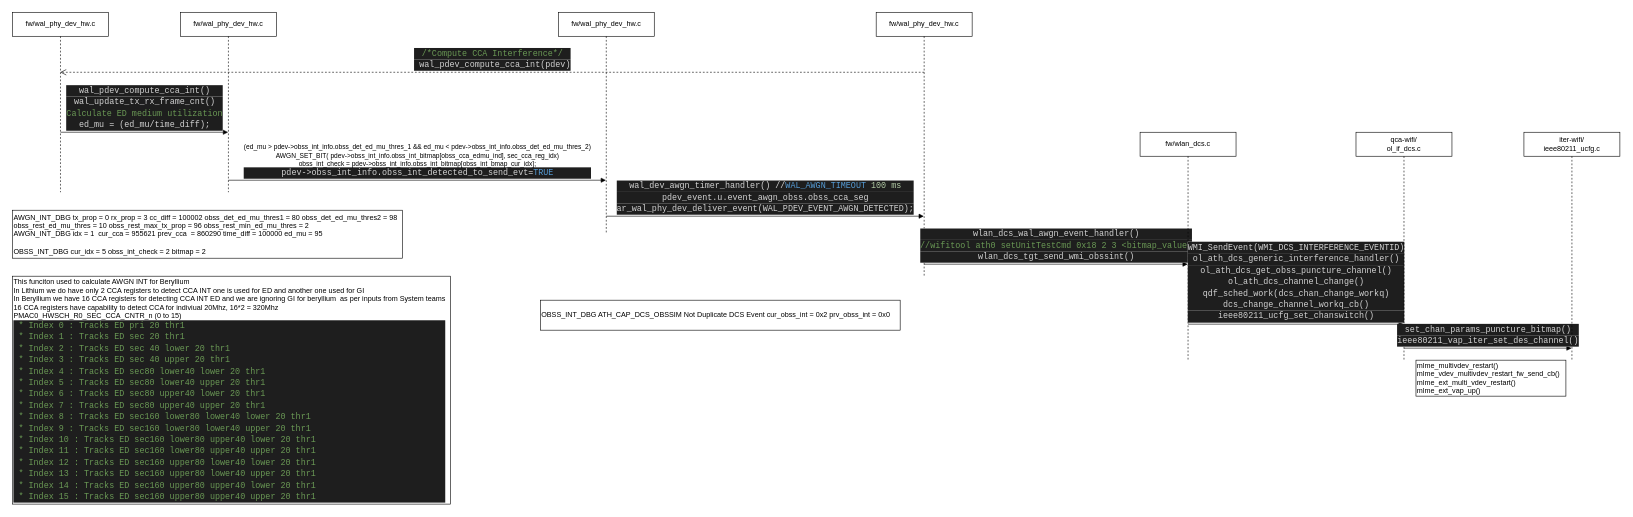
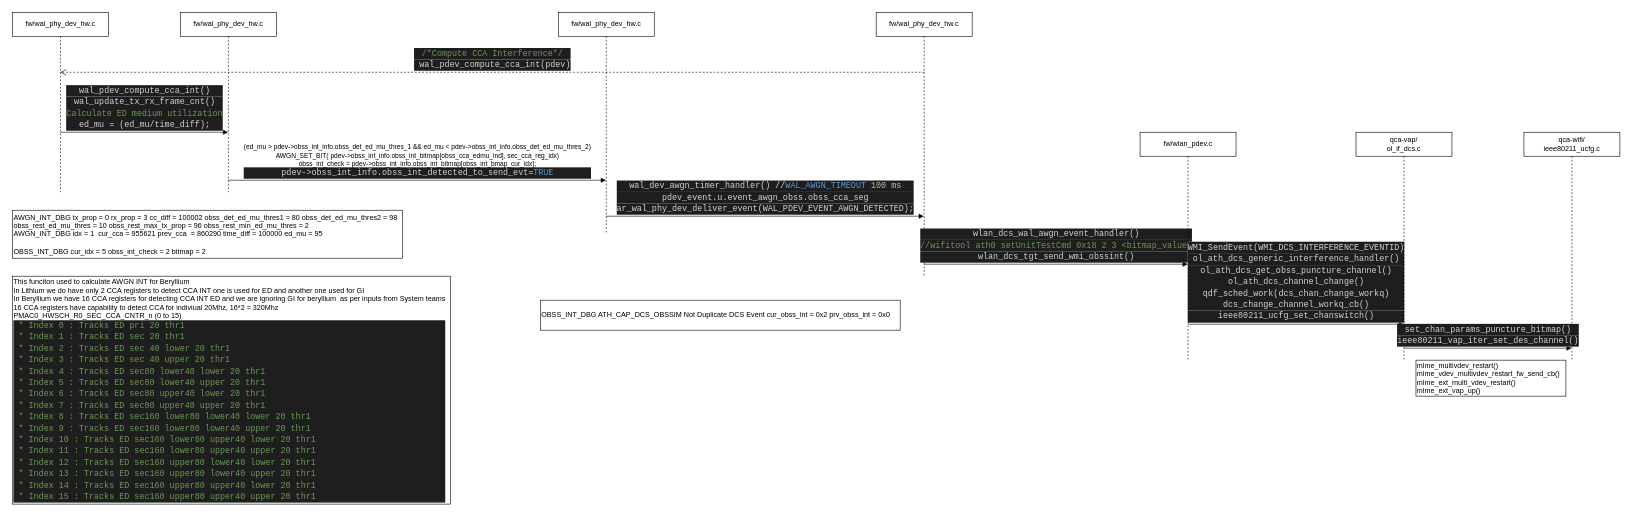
(1188, 144) -> (1188, 144)
(1404, 144) -> (1404, 144)
(1572, 144) -> (1572, 144)
